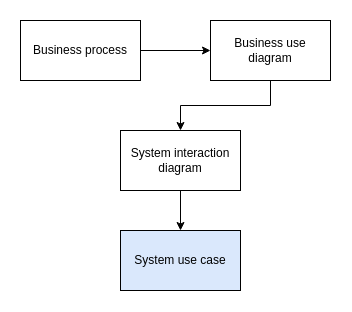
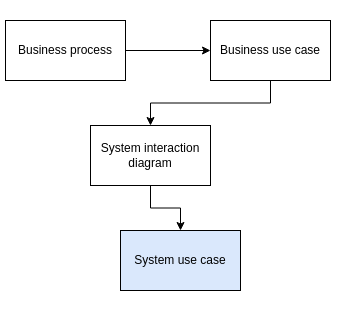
(81, 51) -> (66, 51)
(271, 51) -> (271, 51)
(181, 161) -> (151, 156)
